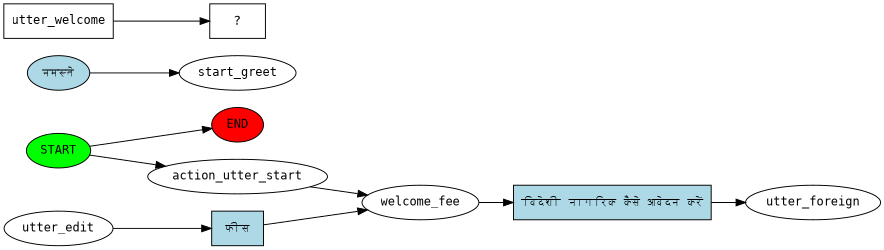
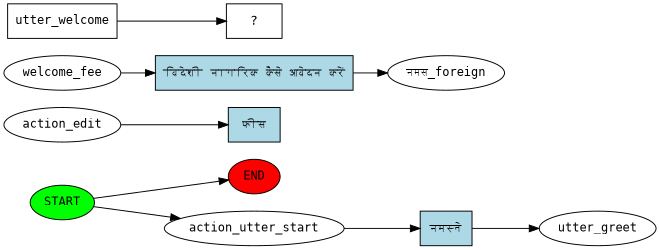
(59, 73) -> (446, 228)
(238, 73) -> (598, 228)
(334, 190) -> (377, 228)
(813, 203) -> (446, 73)
(311, 218) -> none
(59, 228) -> (62, 125)
